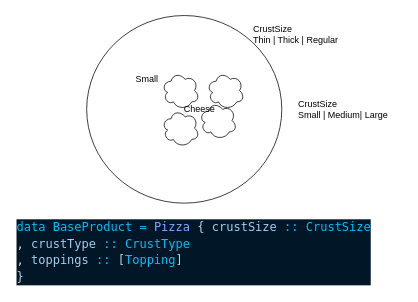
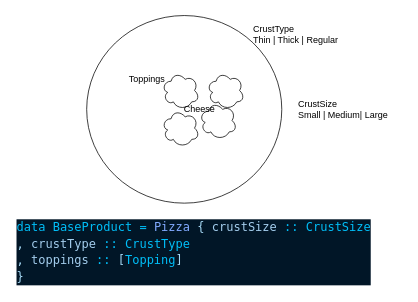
(297, 34) -> (297, 34)
(147, 79) -> (147, 79)
